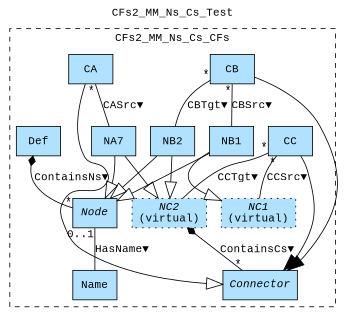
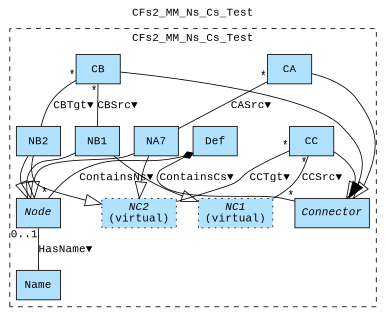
(173, 38) -> (193, 38)
(314, 208) -> (349, 165)
(219, 252) -> (214, 196)
